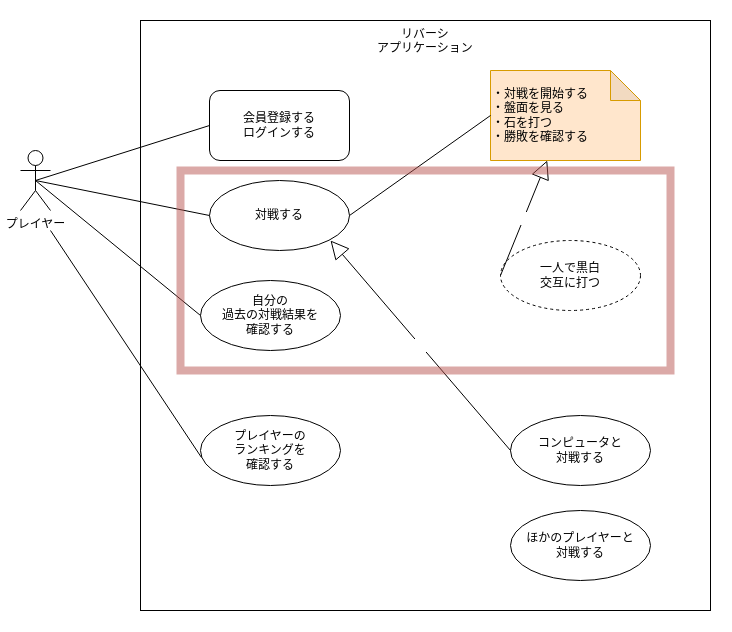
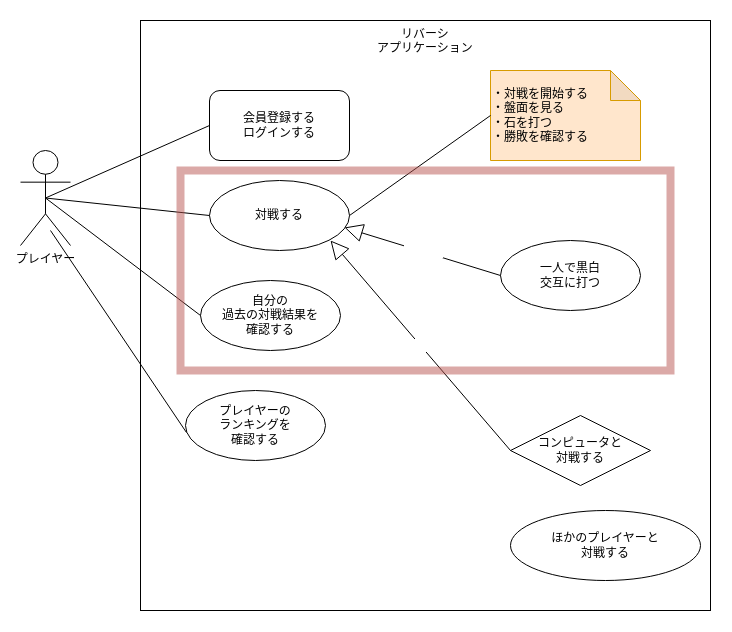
(36, 181) -> (46, 198)
(511, 250) -> (471, 266)
(571, 276) -> (571, 276)
(271, 451) -> (256, 426)
(581, 451) -> (581, 451)
(581, 546) -> (606, 546)
